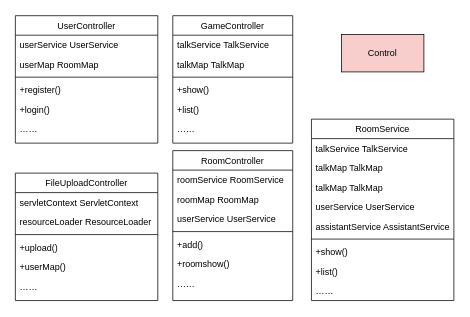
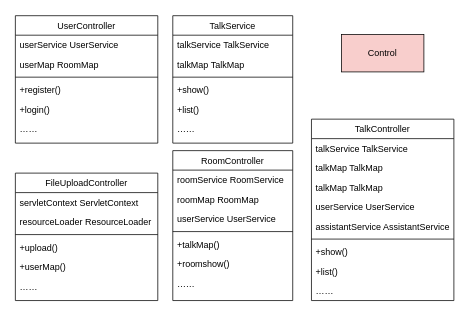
(233, 26) -> (233, 26)
(383, 129) -> (383, 129)
(192, 245) -> (201, 245)
